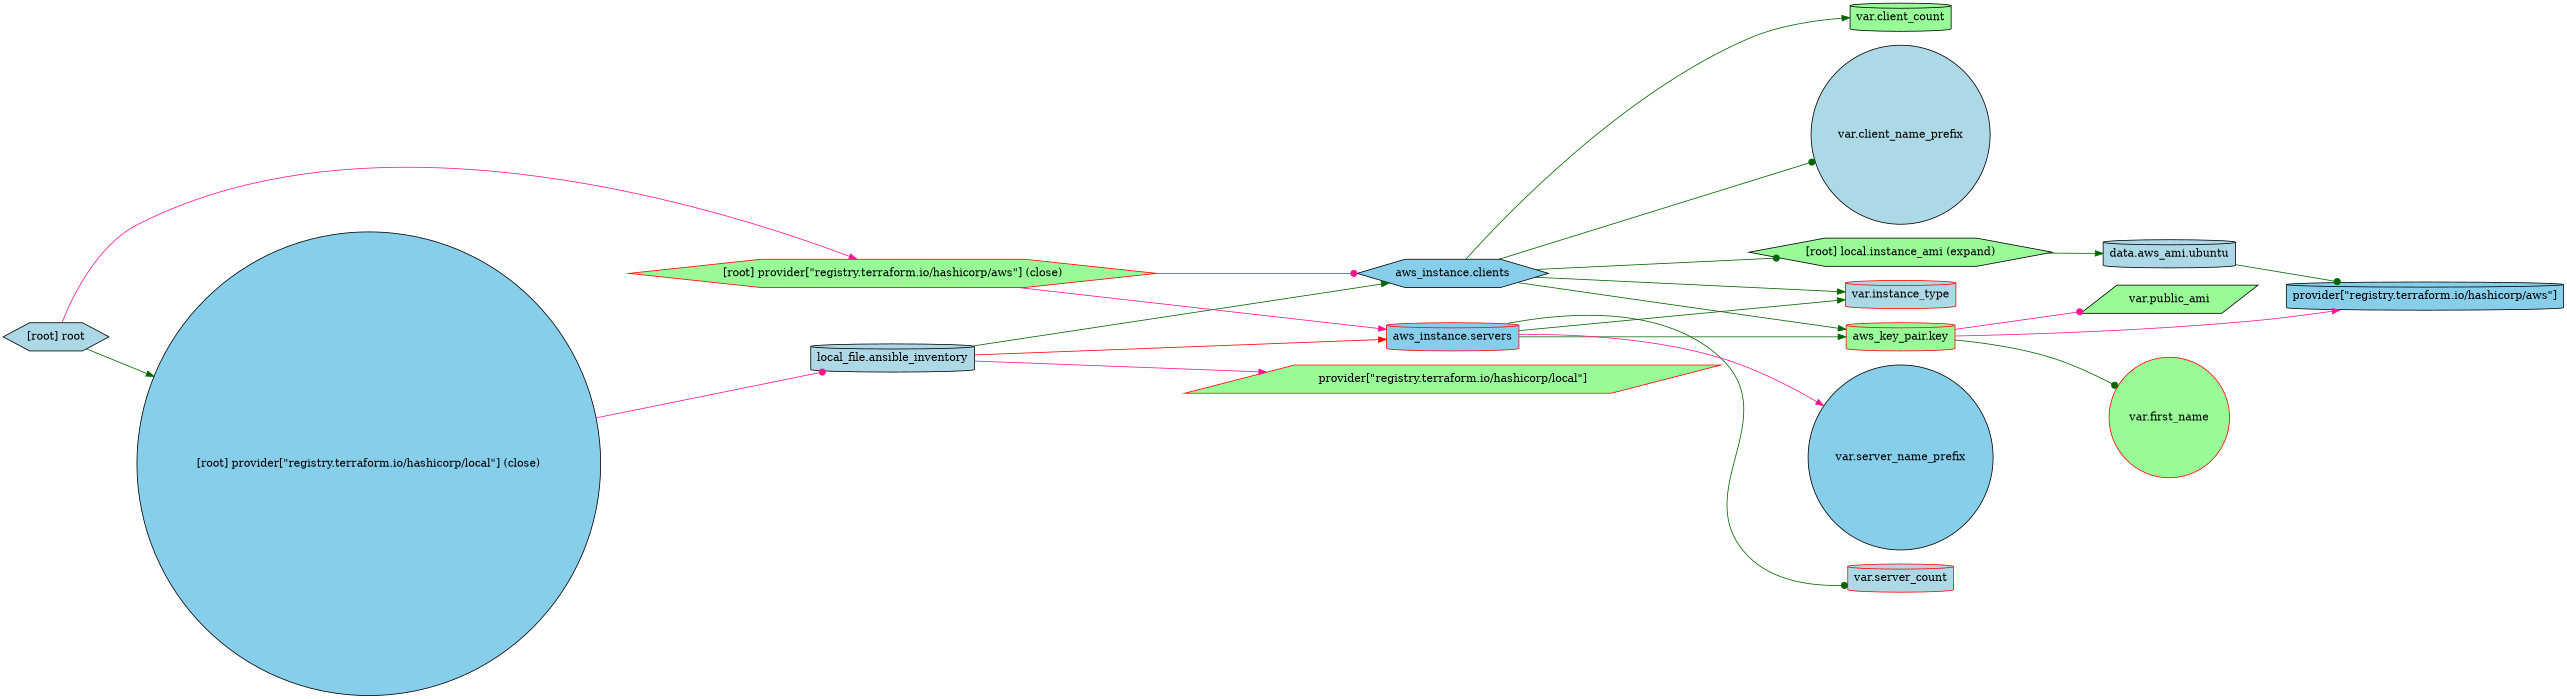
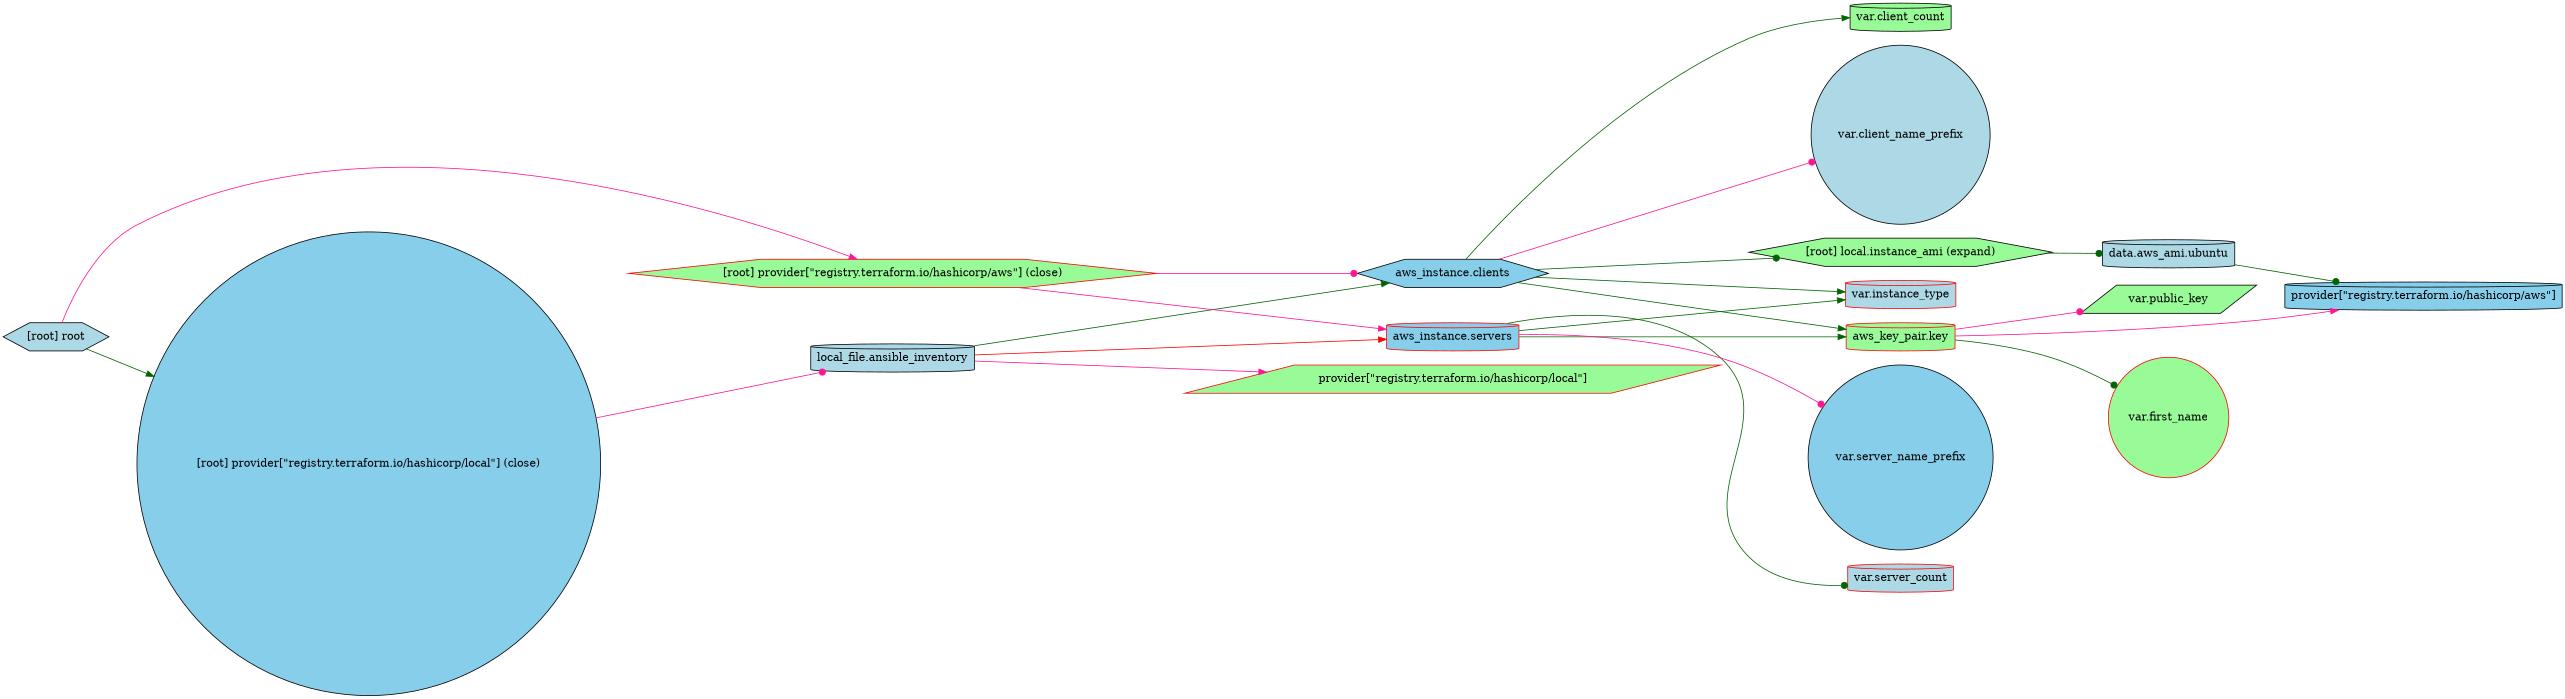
(1654, 211) -> (1654, 211)
(2072, 253) -> (2072, 253)
(2169, 299) -> (2169, 299)
(1673, 347) -> (1674, 347)
